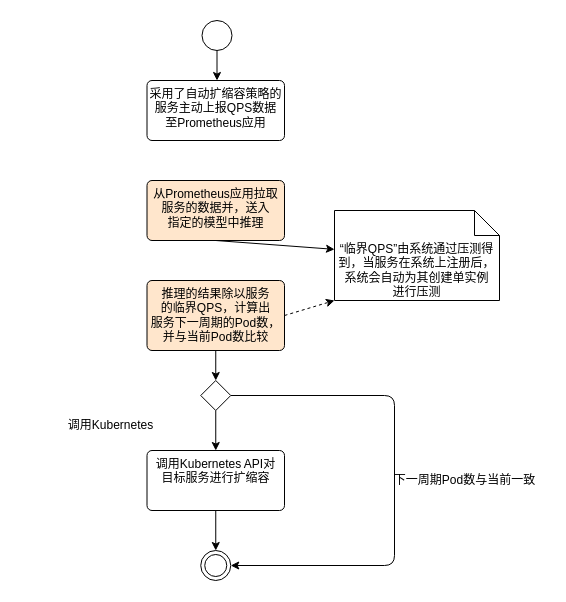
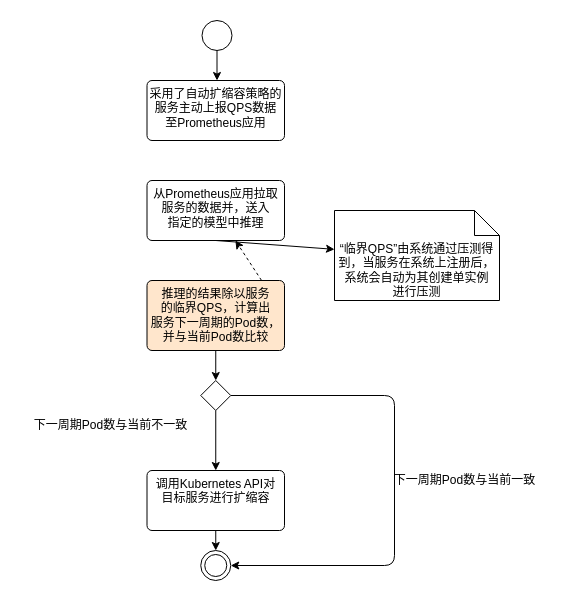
(216, 211) -> (216, 211)
(306, 309) -> (250, 263)
(111, 426) -> (111, 426)
(216, 481) -> (216, 501)
